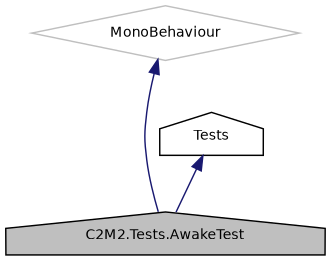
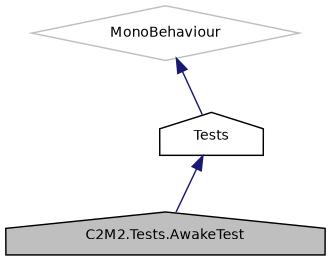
(145, 143) -> (192, 93)
